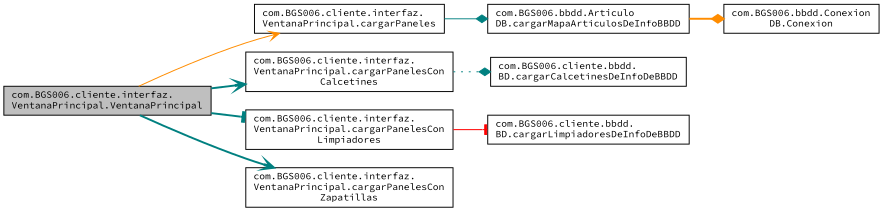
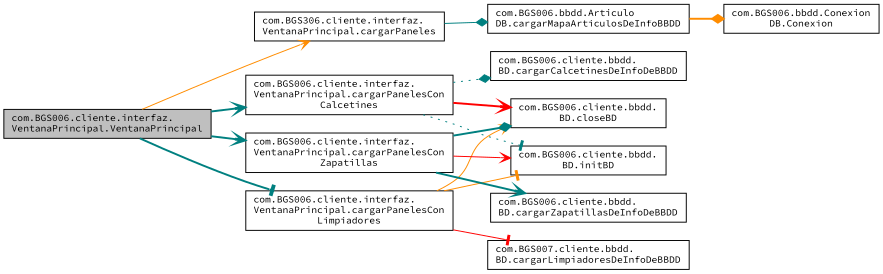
(349, 19) -> (349, 27)
none -> (588, 113)
(588, 130) -> (588, 255)
none -> (588, 160)
none -> (588, 208)
